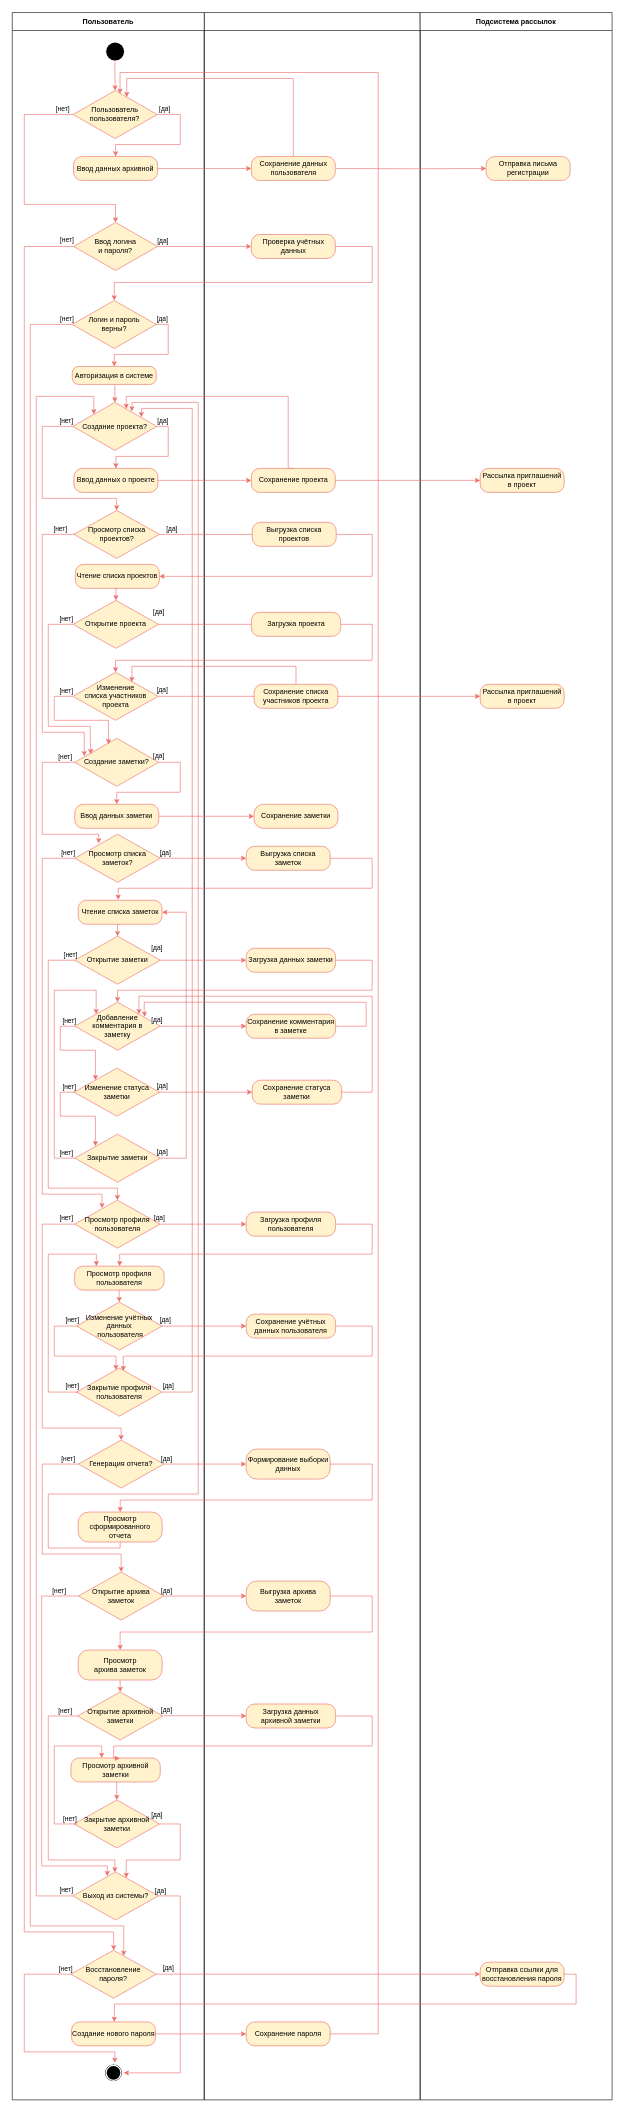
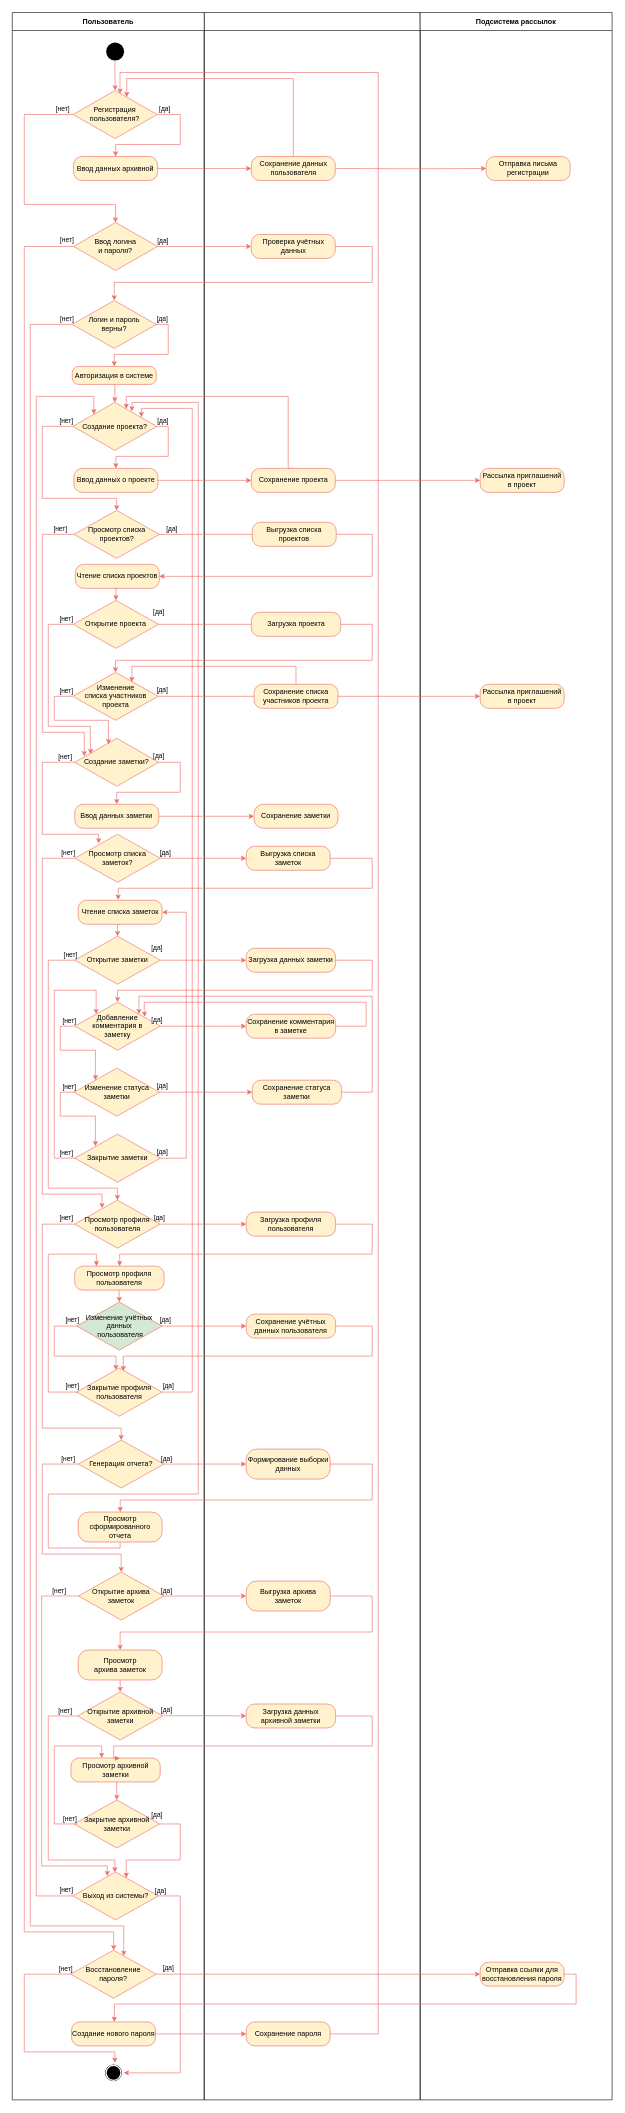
(115, 114) -> (115, 114)
(119, 1326) -> (119, 1326)
